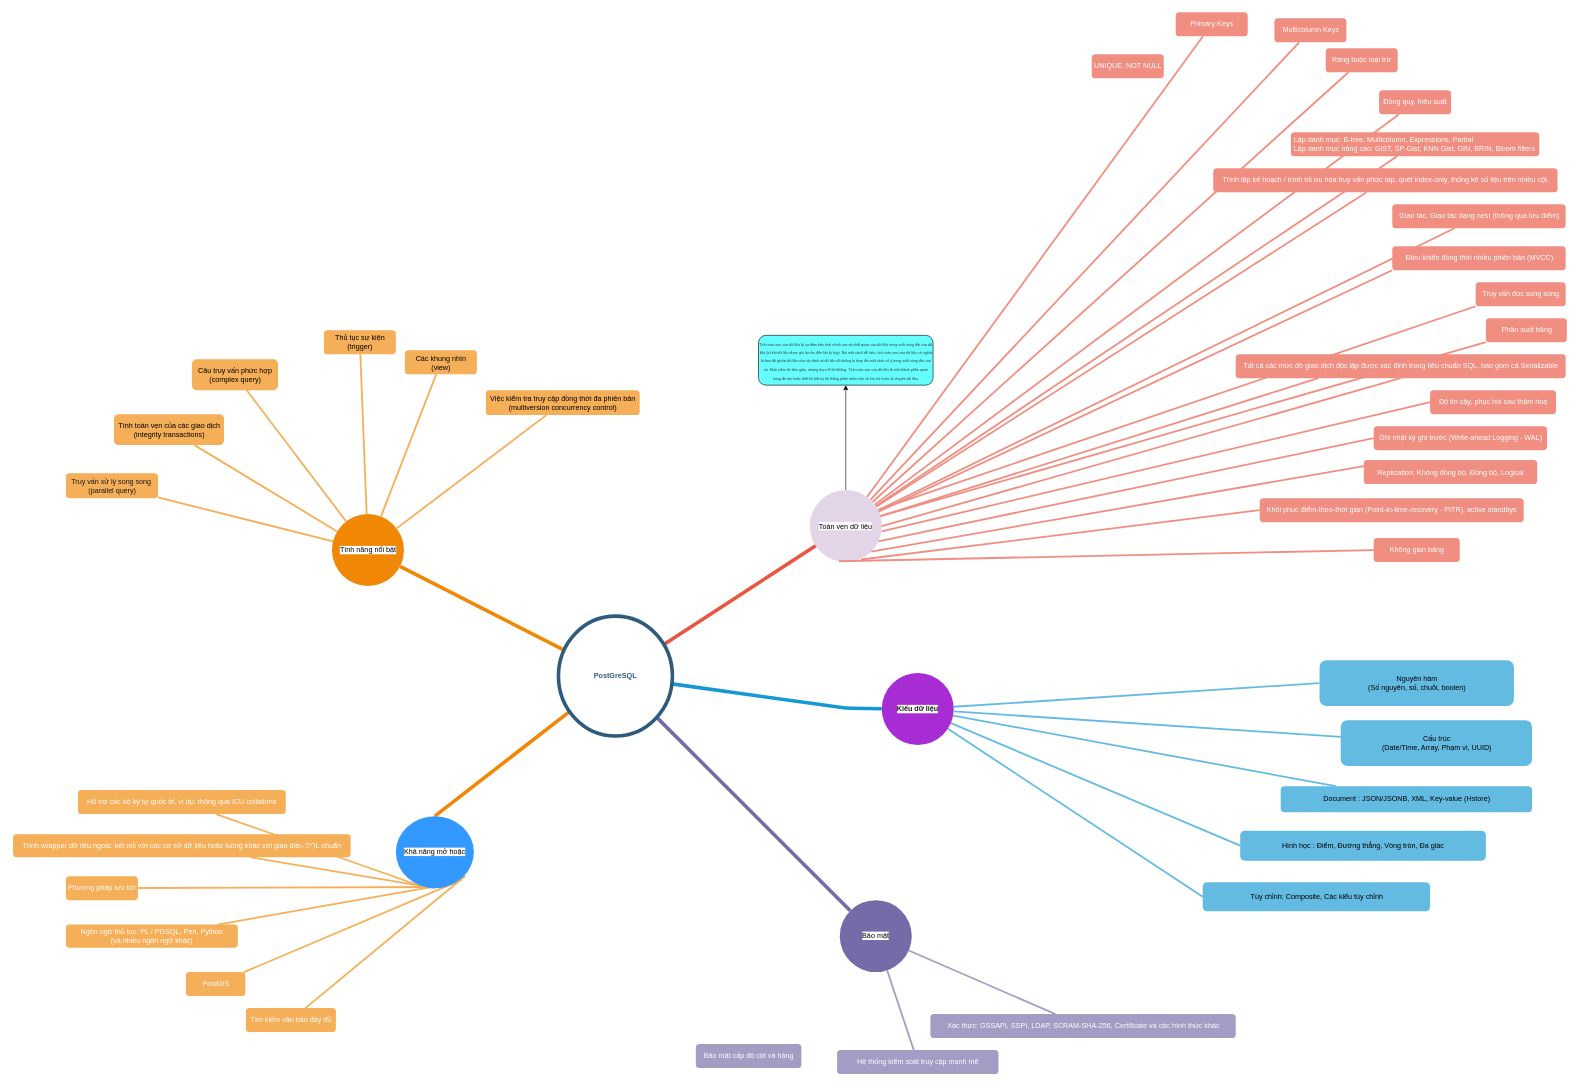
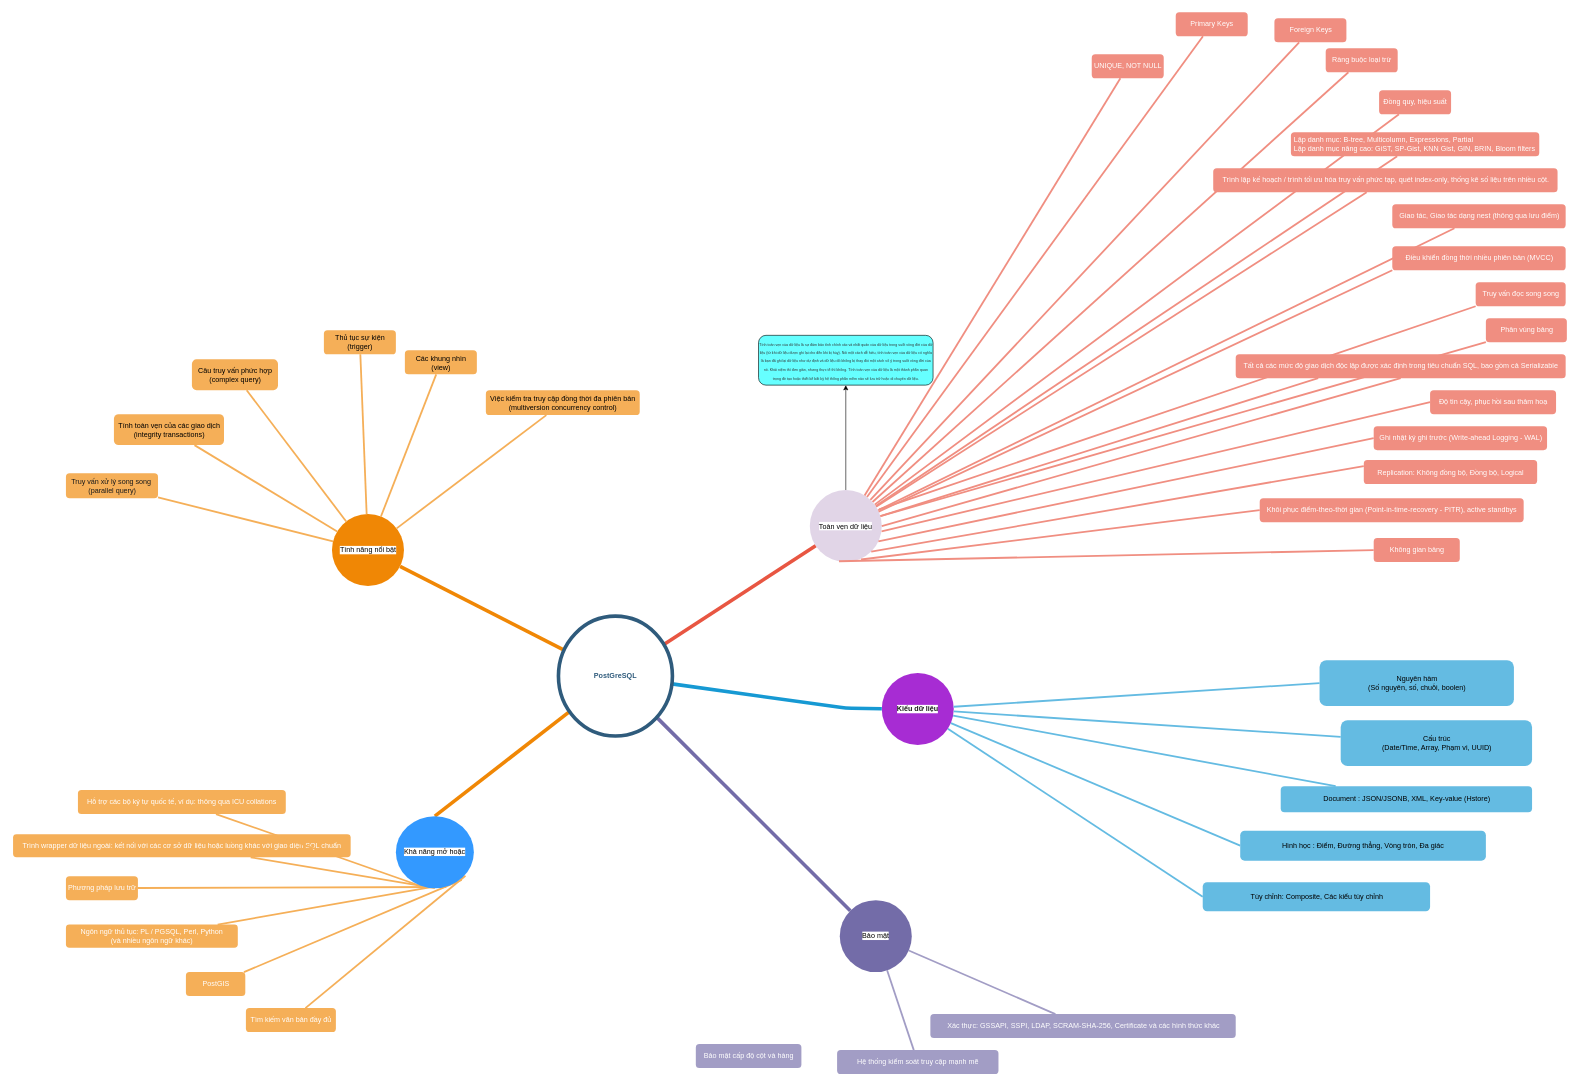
(1311, 30) -> (1311, 30)
none -> (993, 286)
(1527, 330) -> (1527, 330)
